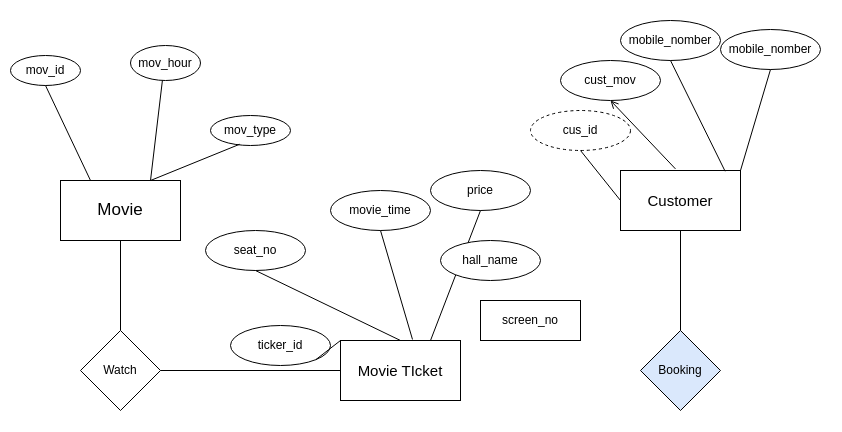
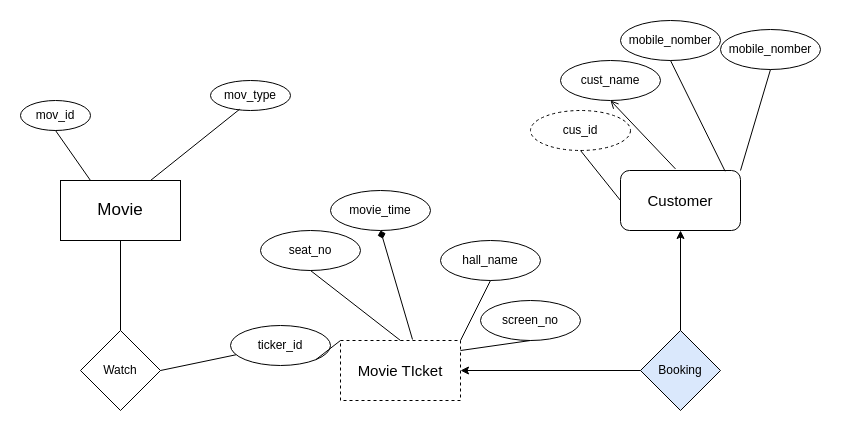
(166, 63) -> none
(46, 71) -> (56, 116)
(611, 81) -> (611, 81)
(157, 129) -> none
(251, 131) -> (251, 96)
(481, 191) -> none
(681, 201) -> (681, 201)
(382, 235) -> (383, 239)
(681, 236) -> (681, 238)
(256, 251) -> (311, 251)
(443, 307) -> none
none -> (475, 311)
(531, 321) -> (531, 321)
none -> (495, 346)
(251, 371) -> (199, 363)
(401, 371) -> (401, 371)
none -> (554, 371)
